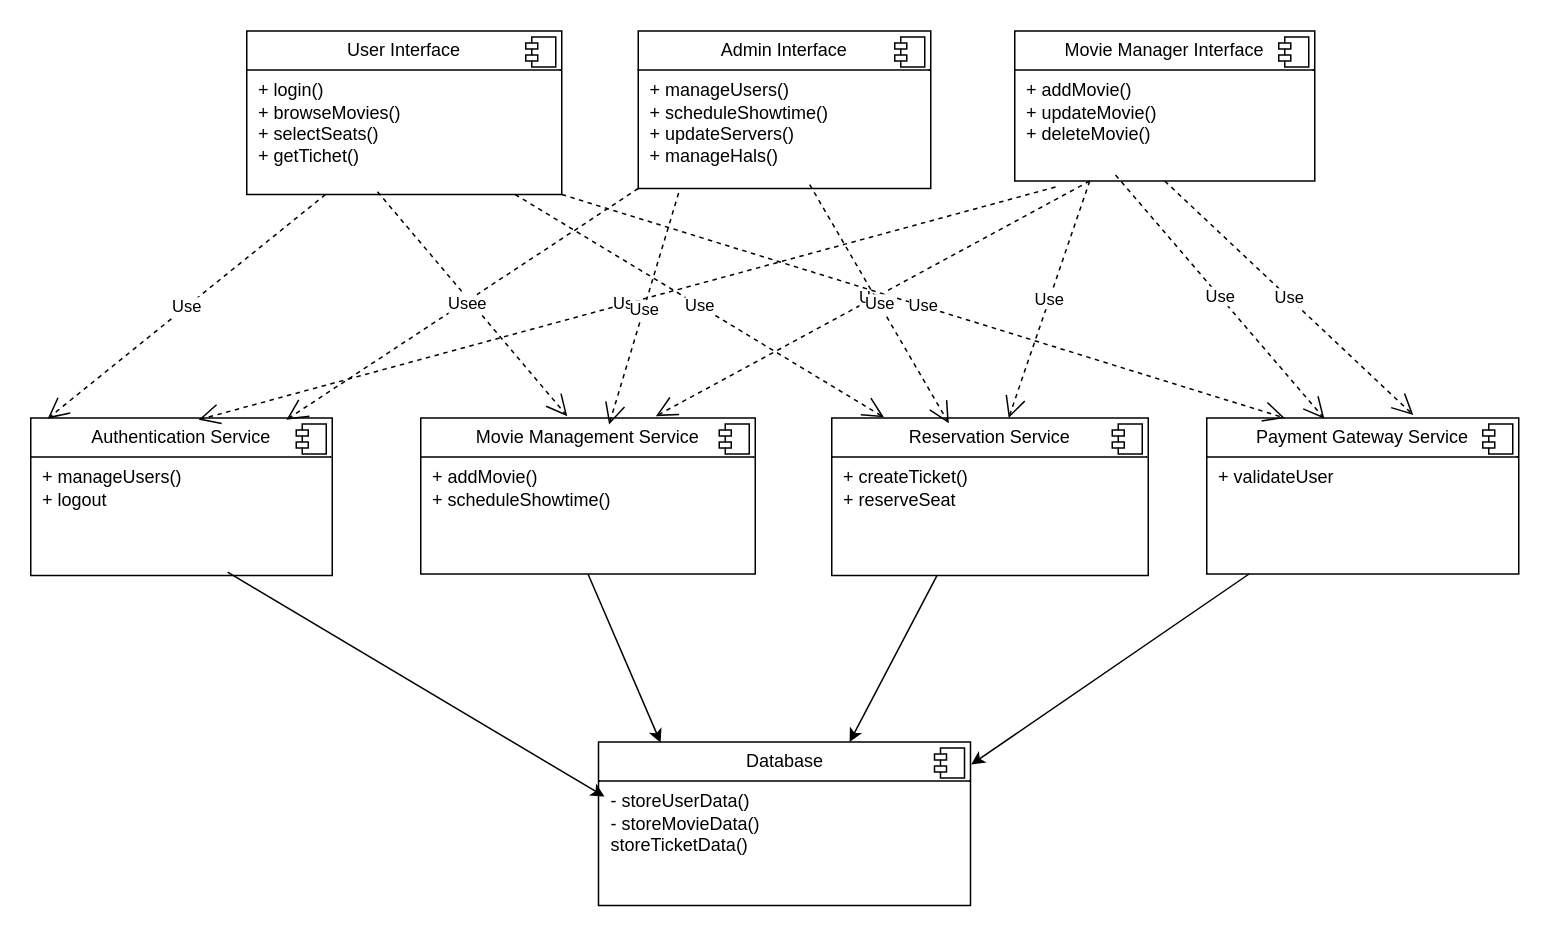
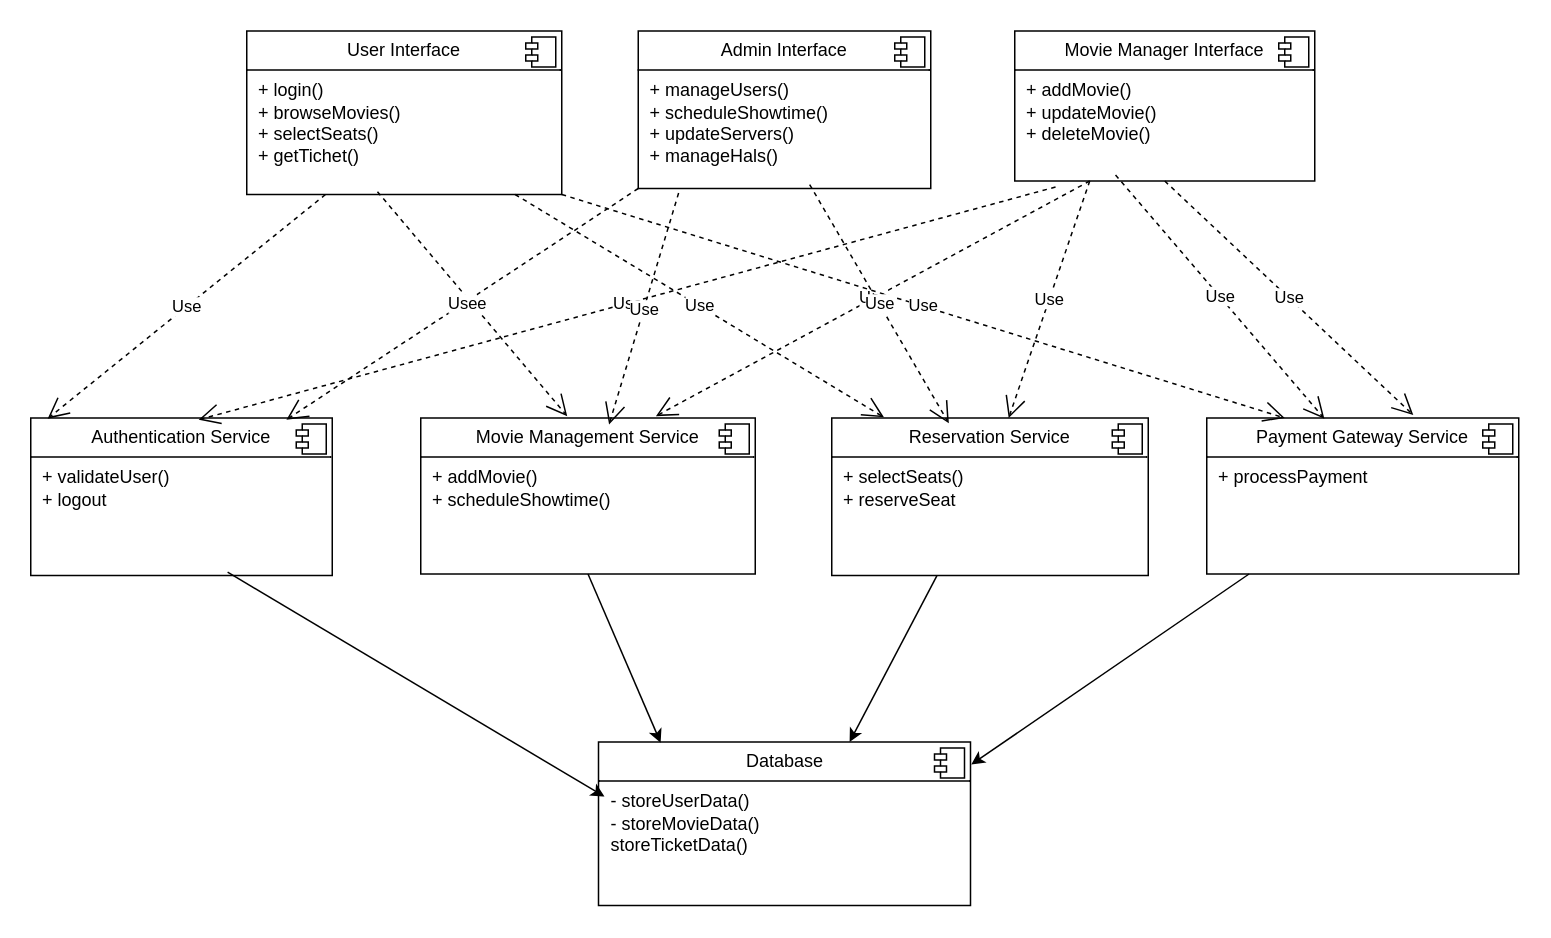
(132, 418) -> (132, 418)
(920, 418) -> (920, 418)
(1316, 418) -> (1316, 418)
